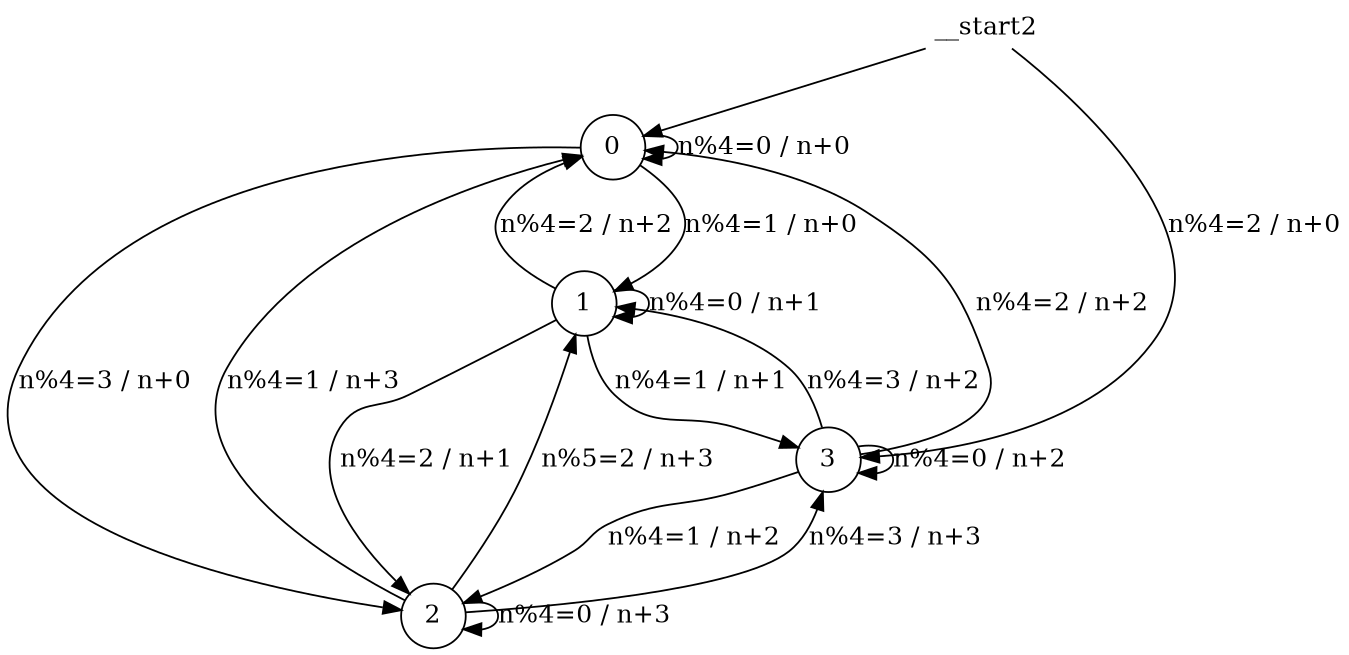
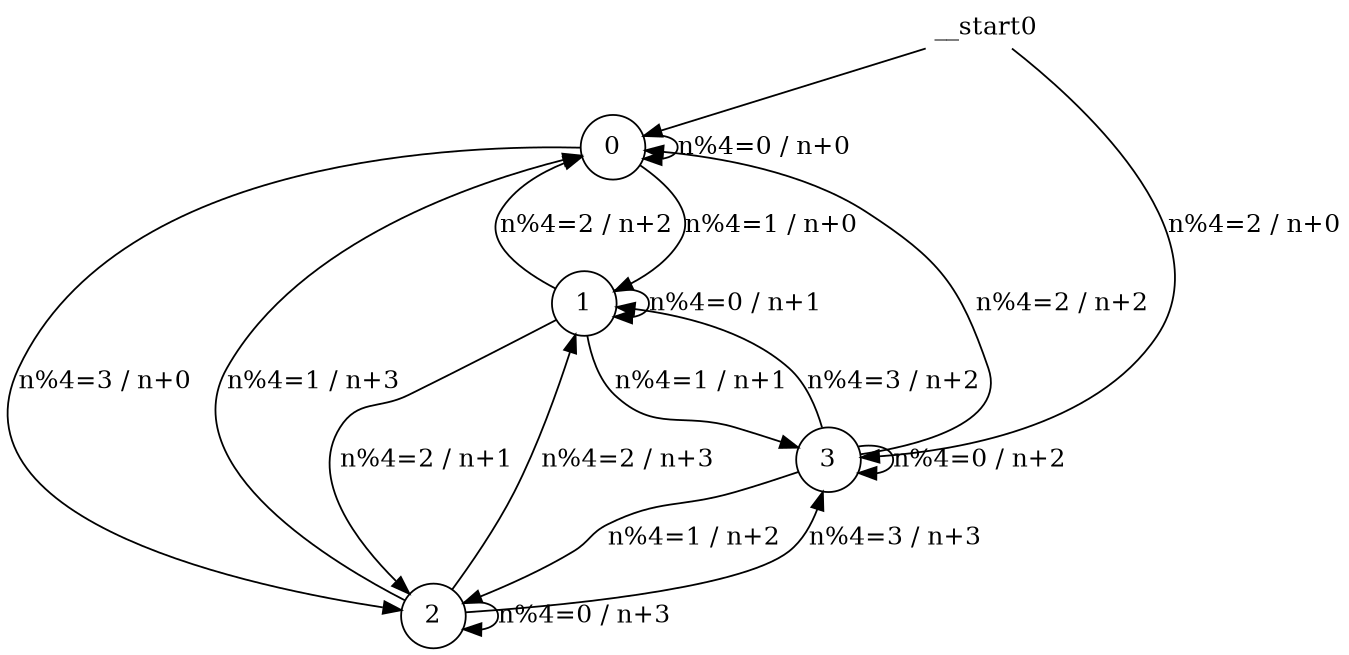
(987, 28) -> (987, 28)
(628, 460) -> (628, 460)
